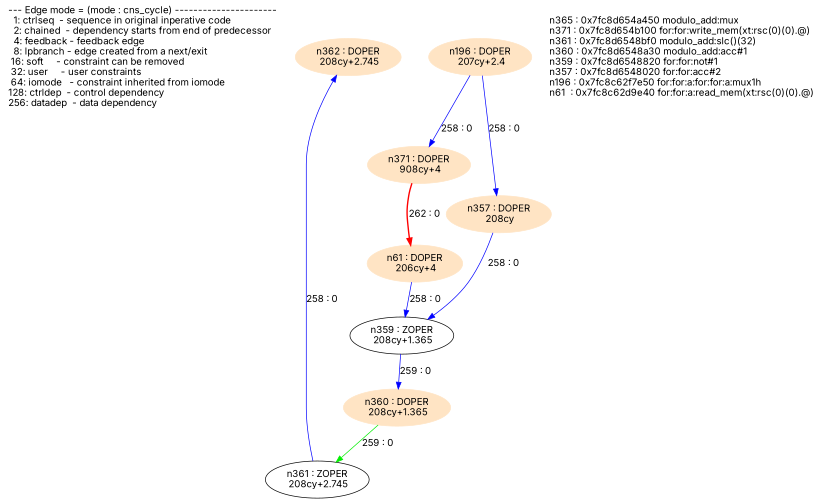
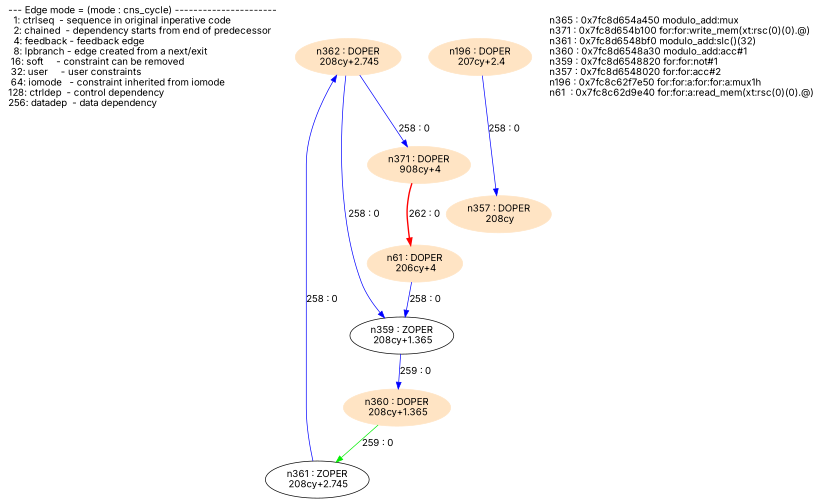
(451, 108) -> (382, 108)
(470, 279) -> (344, 198)
